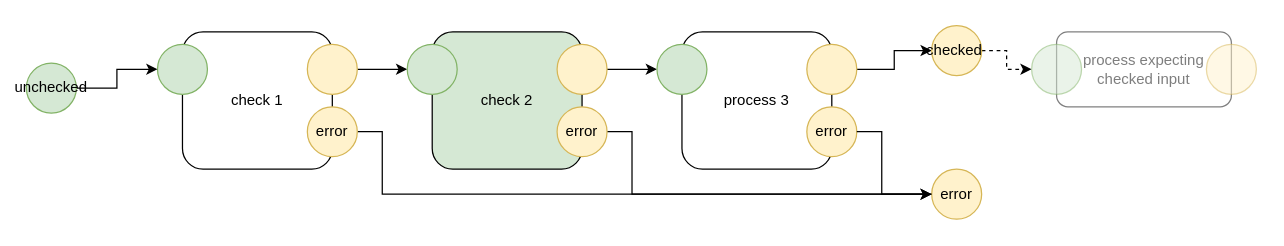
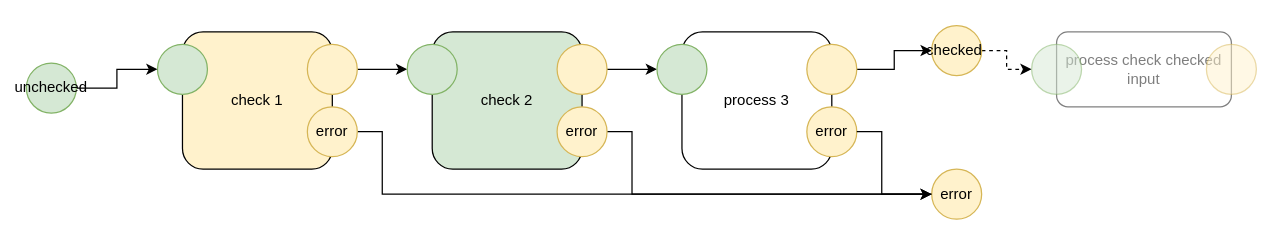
(1144, 69) -> (1144, 69)
(257, 101) -> (257, 101)
